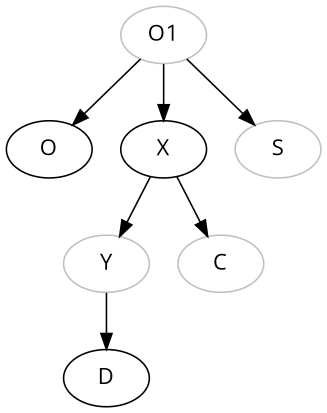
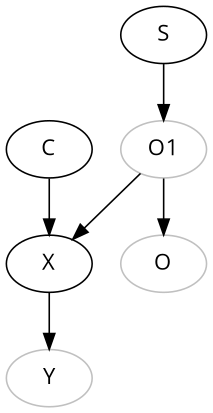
(215, 86) -> (164, 84)
(49, 149) -> (164, 264)
(278, 149) -> (164, 35)
(189, 199) -> (49, 199)
(221, 264) -> (49, 149)
(106, 378) -> none
